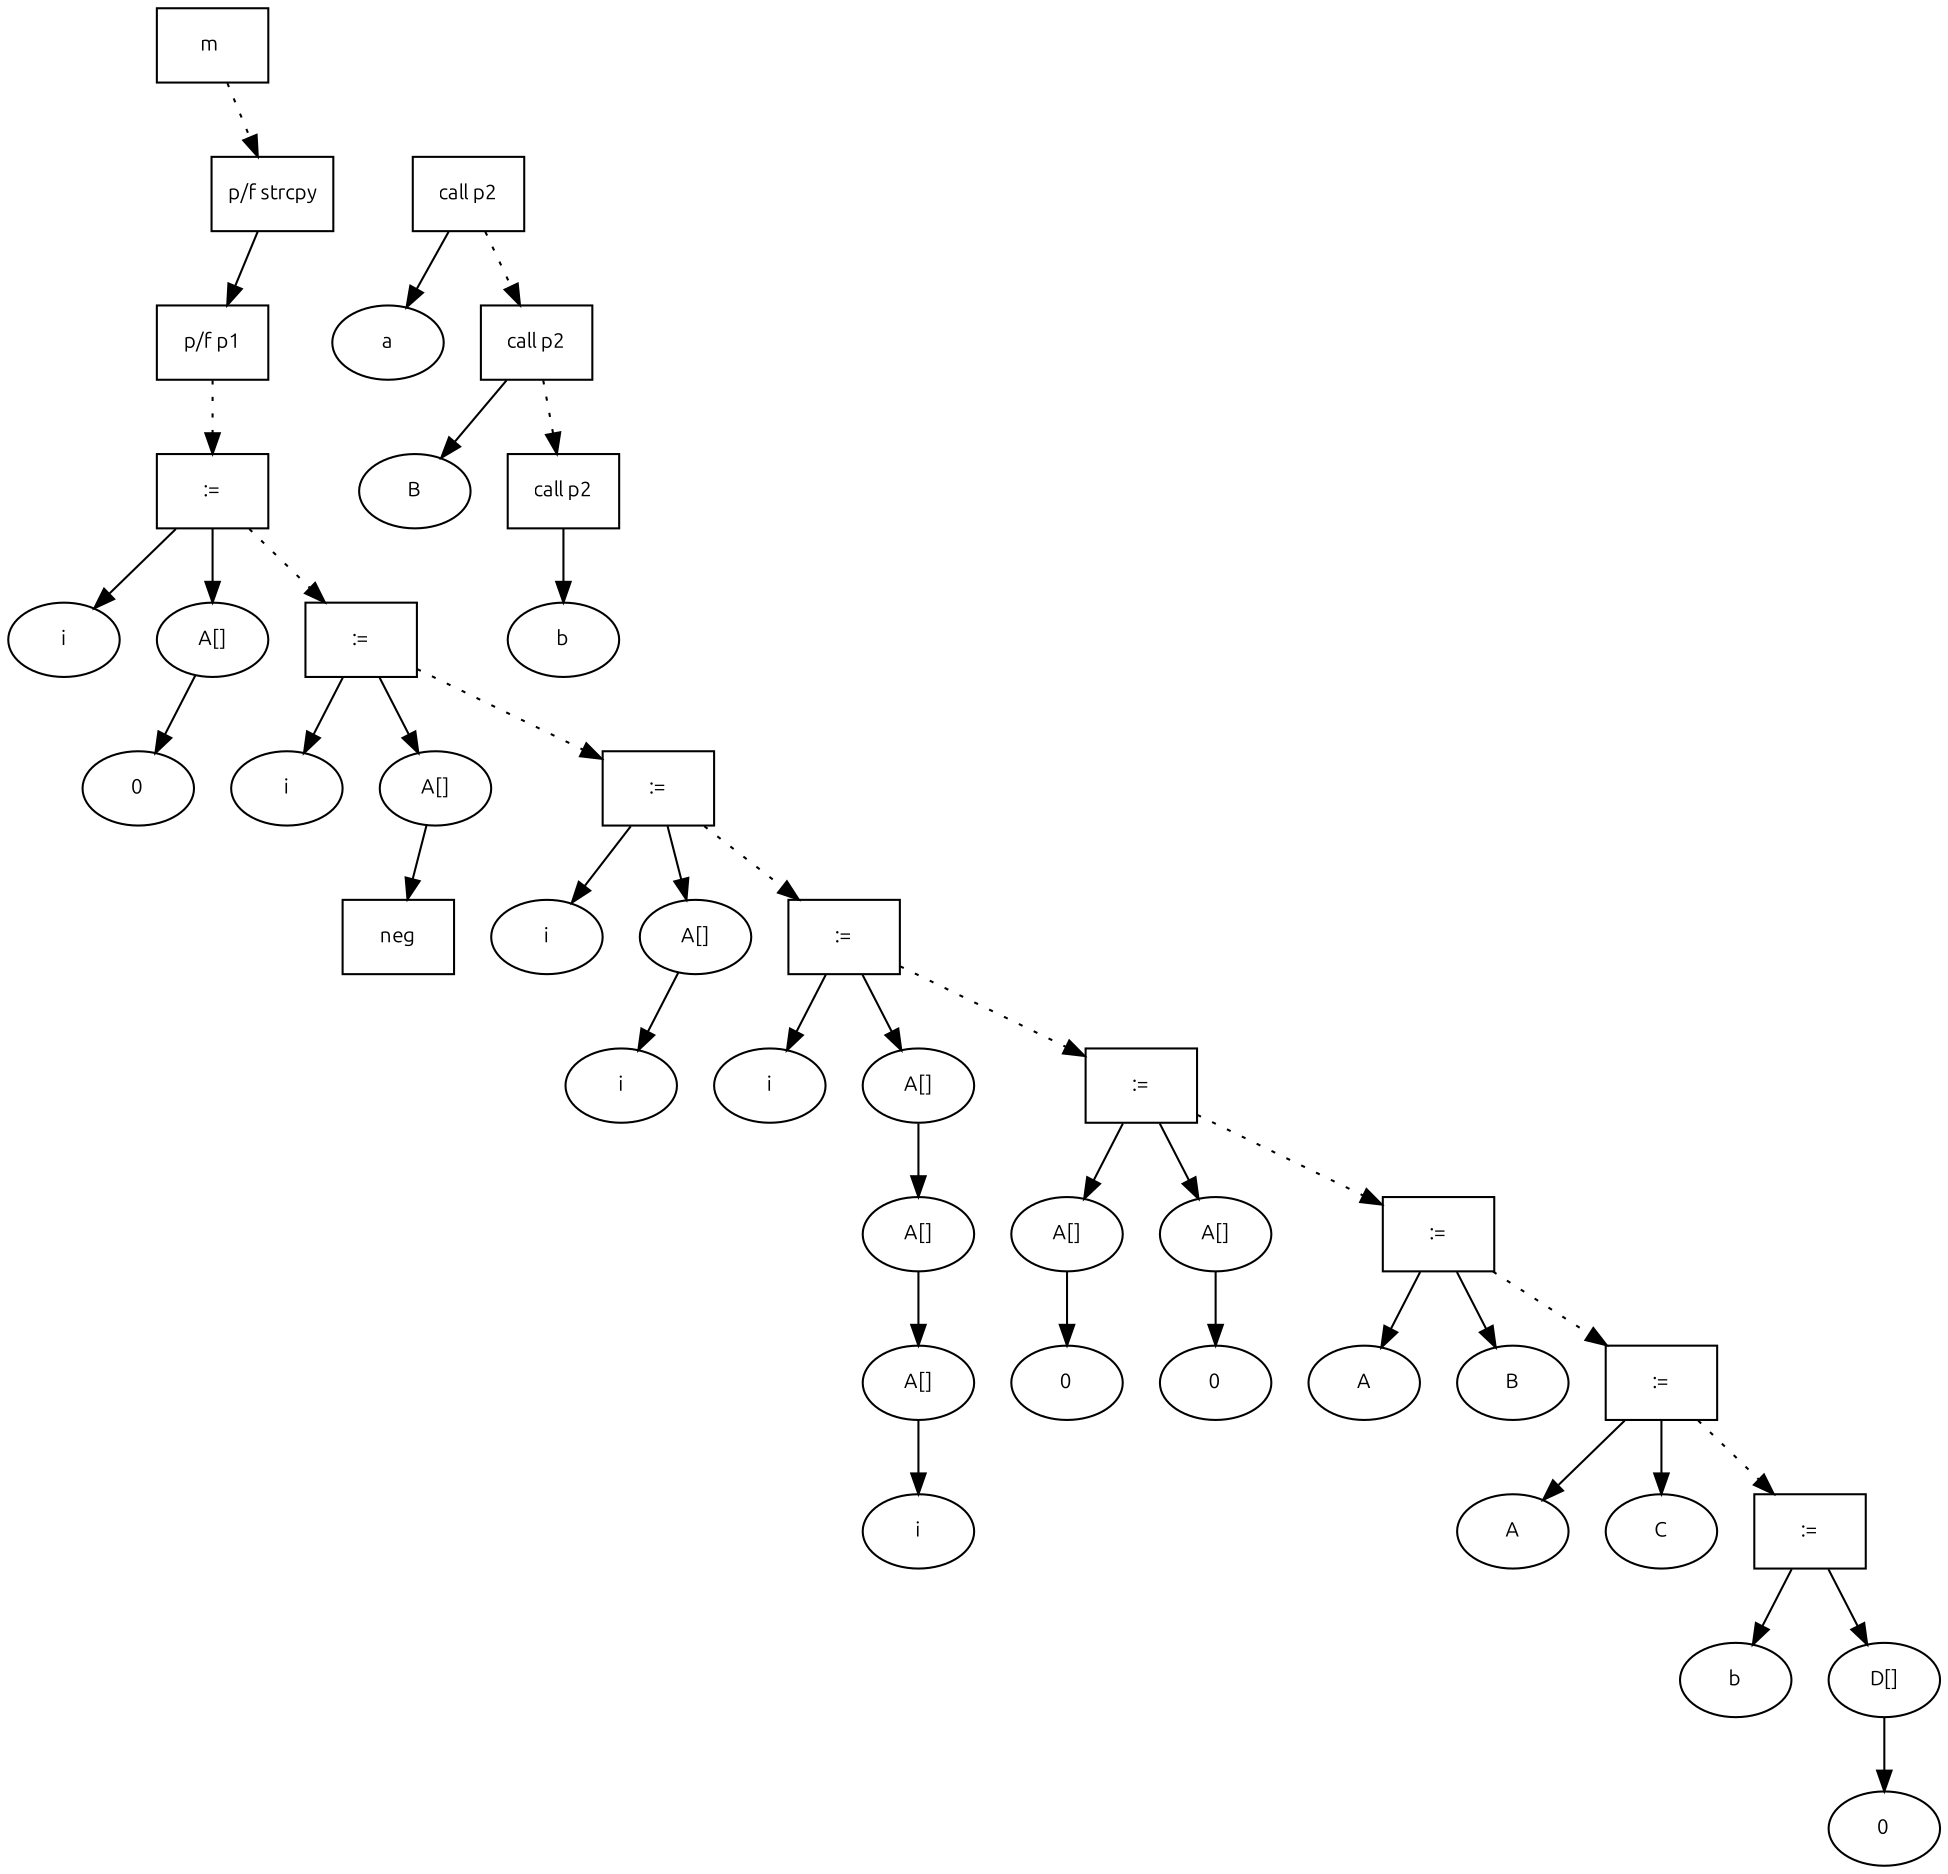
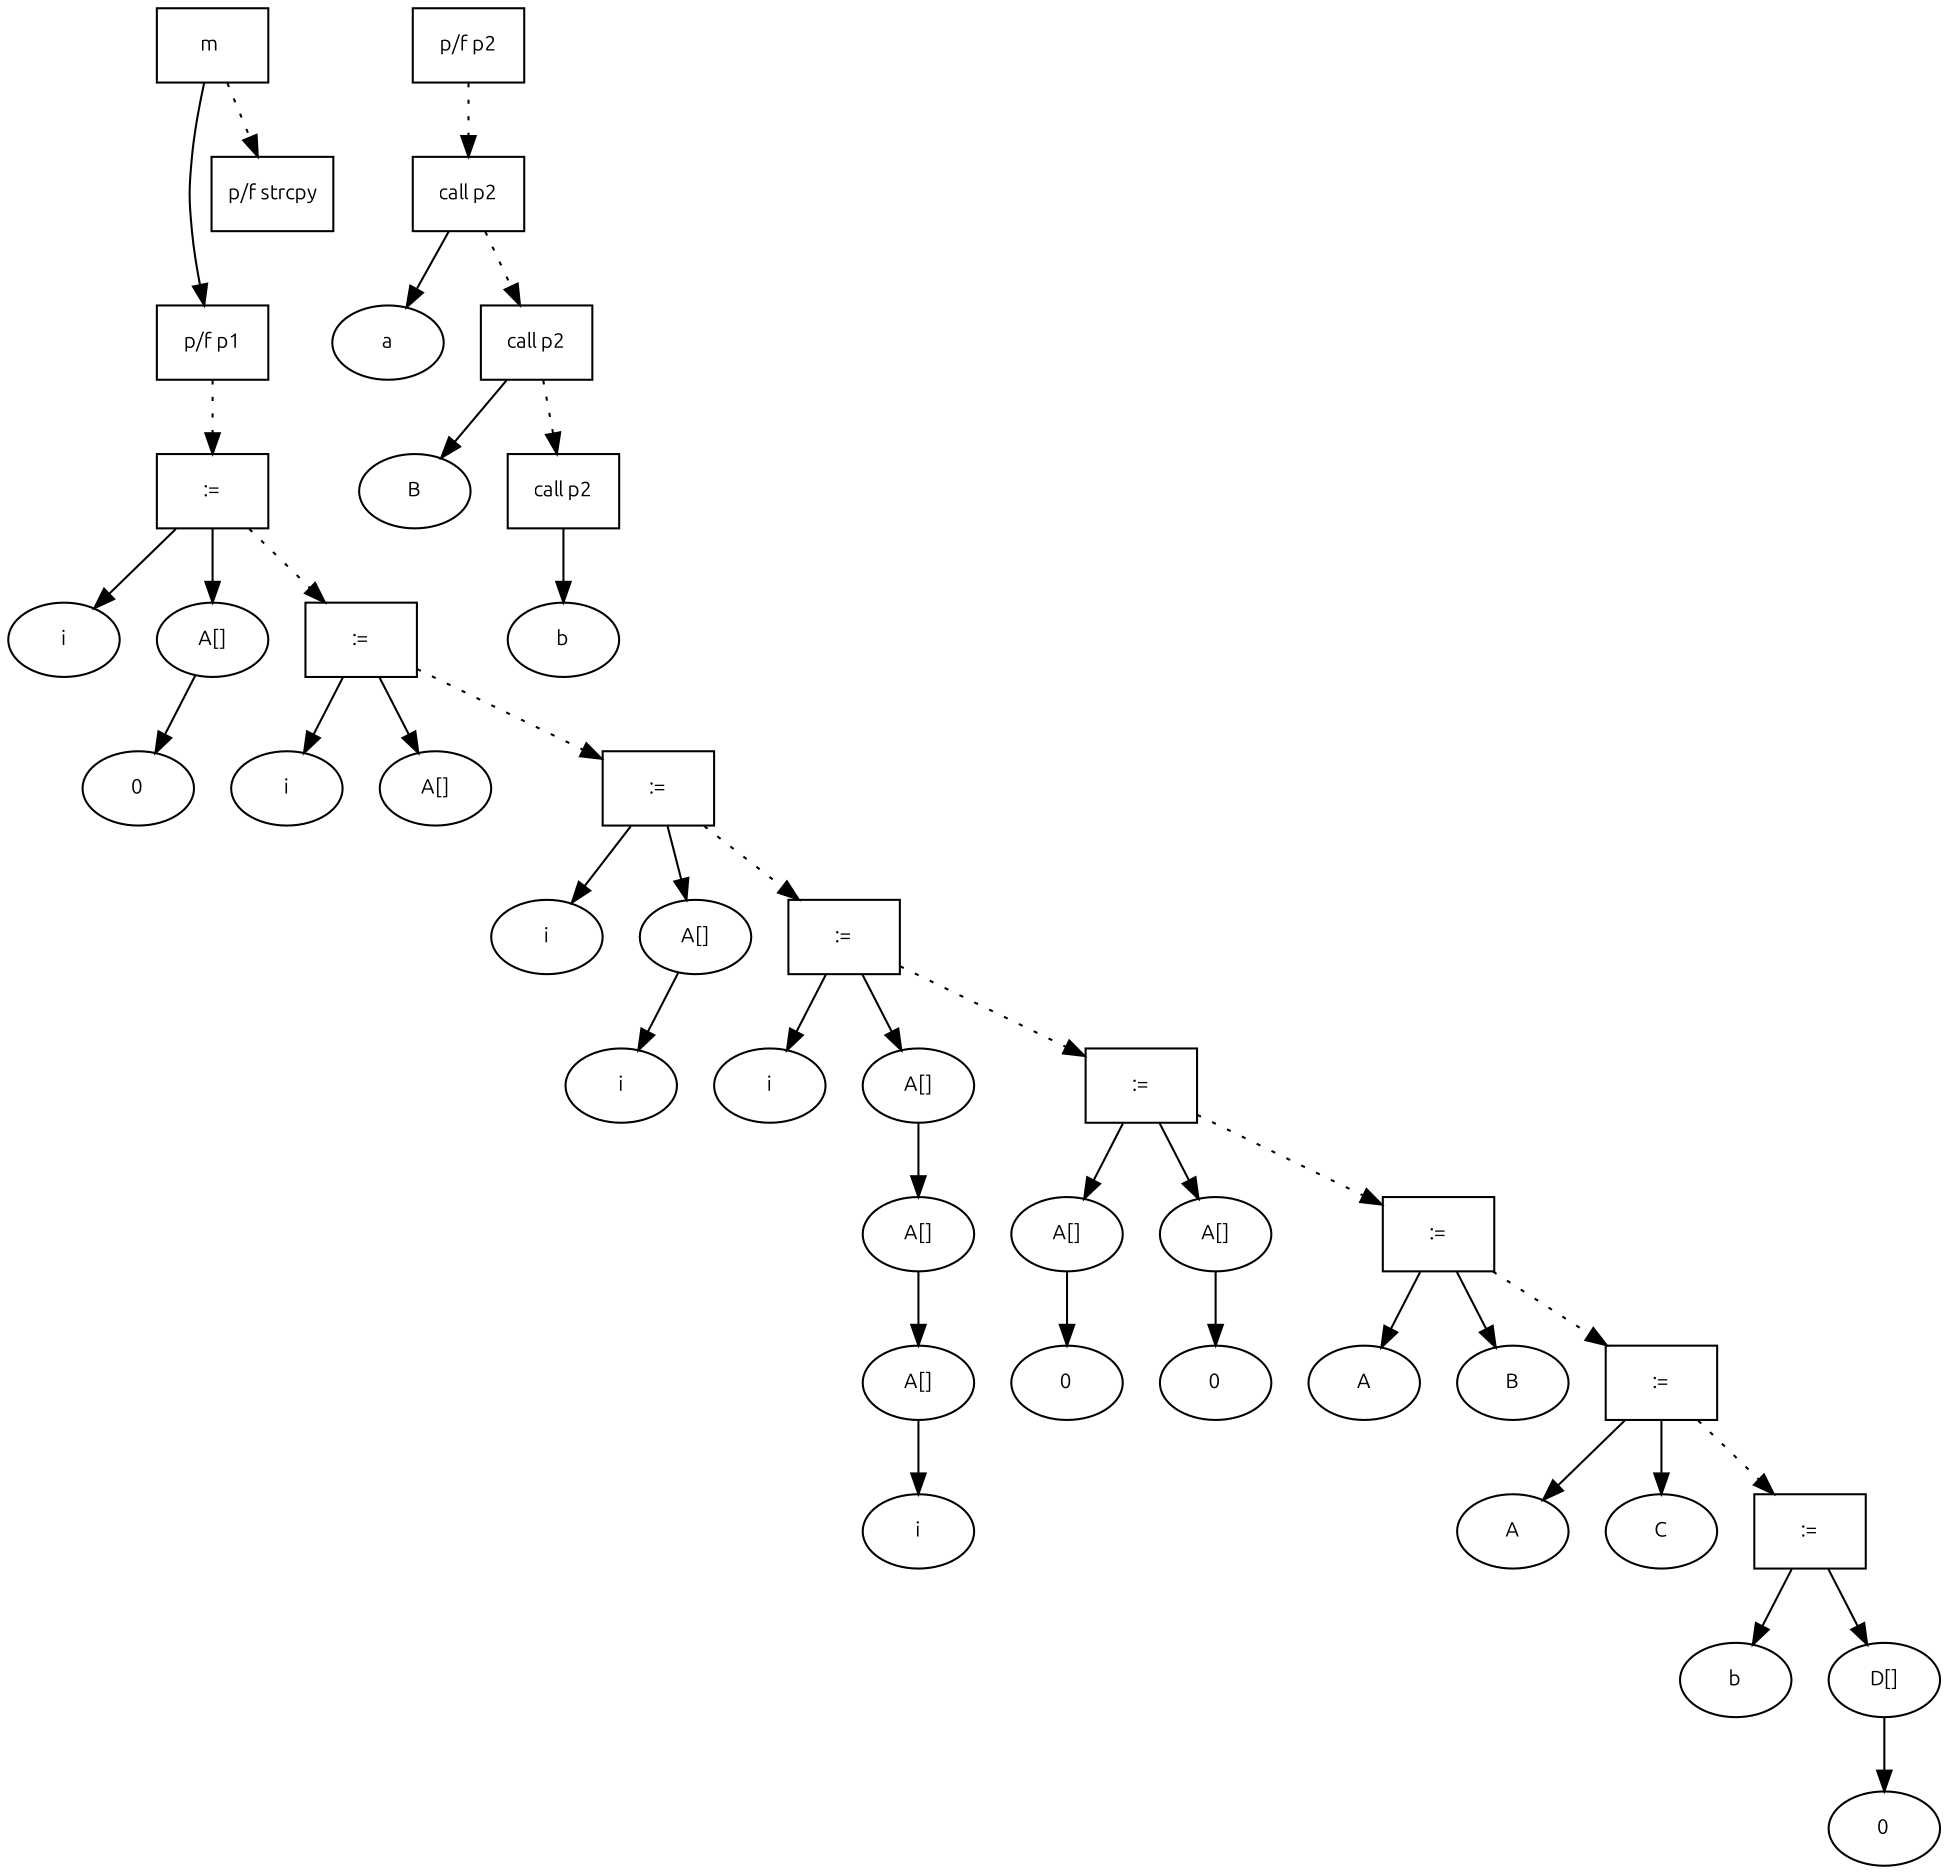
none -> (469, 45)
(246, 259) -> (190, 184)
(398, 937) -> none
